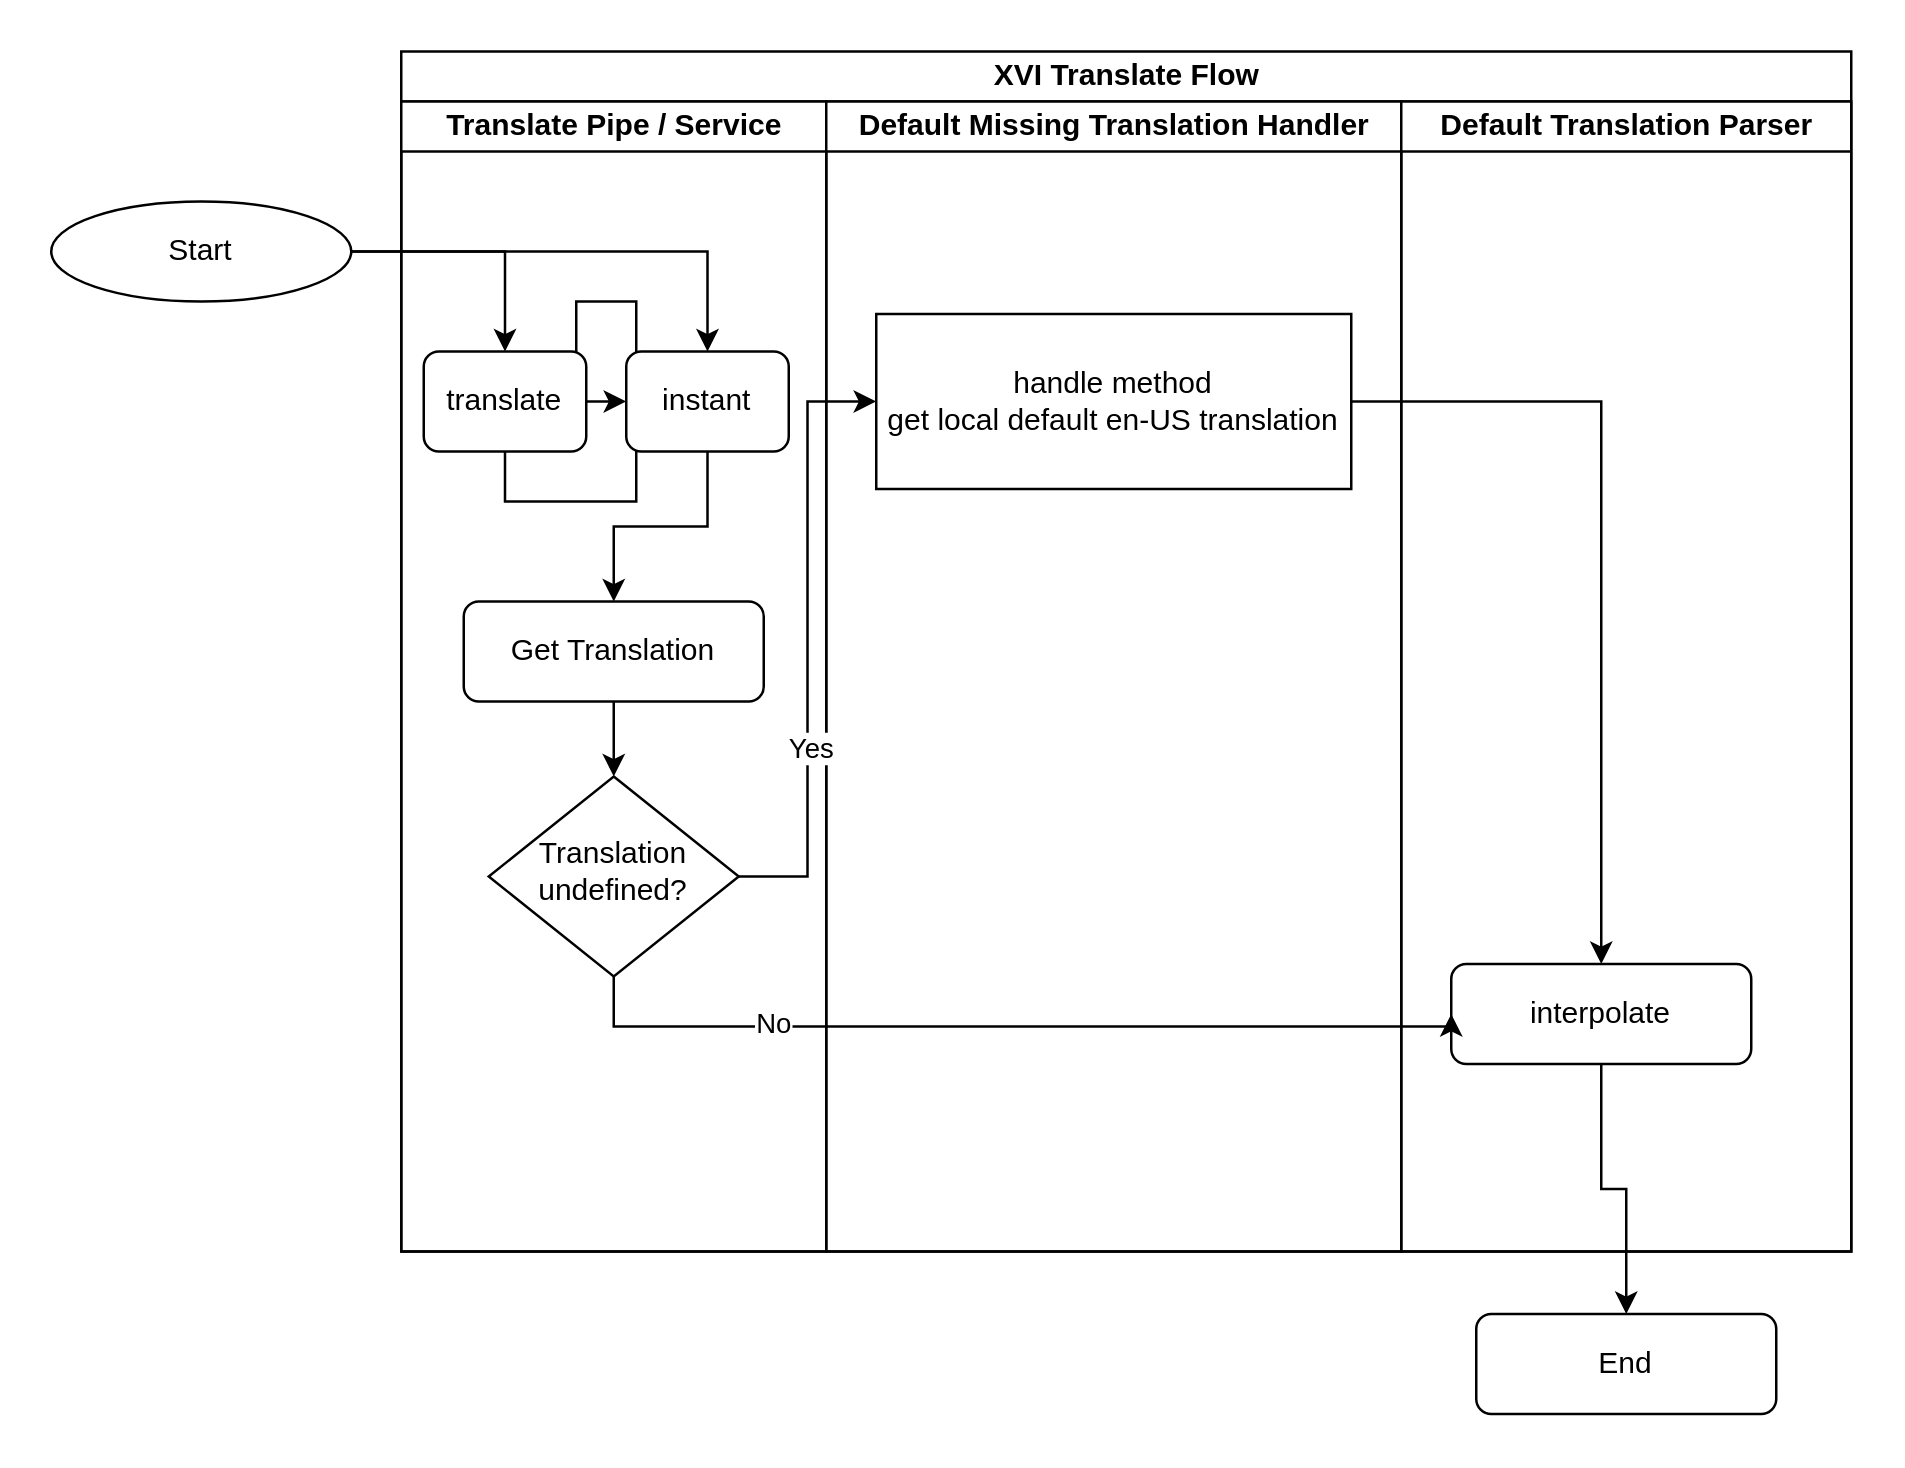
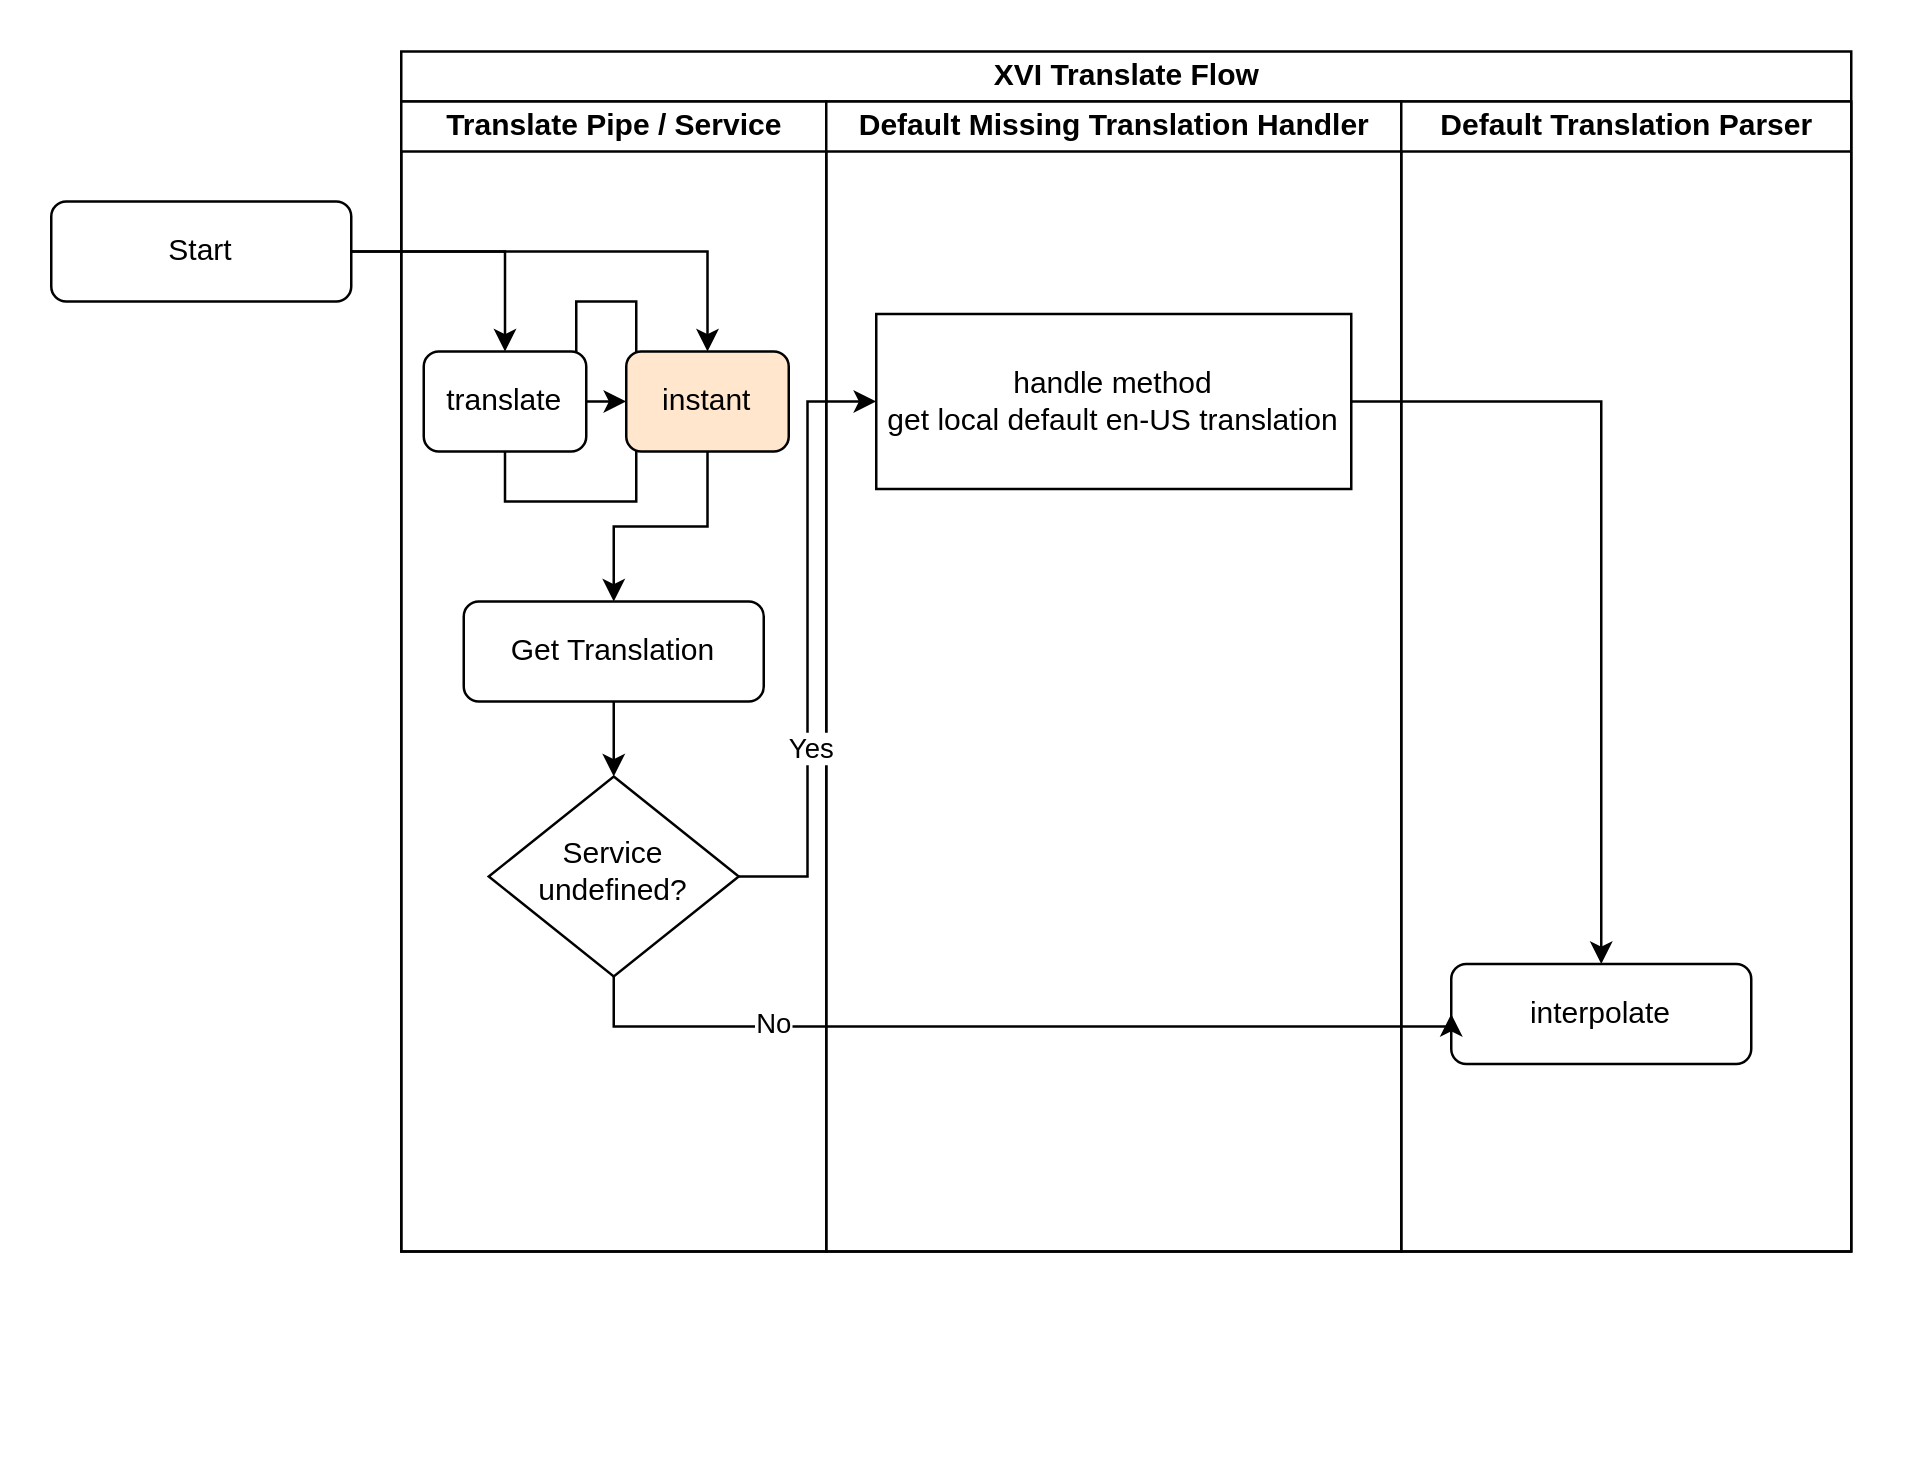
(201, 251) -> (201, 251)
(708, 401) -> (708, 401)
(614, 871) -> (614, 871)
(1601, 1168) -> none
(1626, 1364) -> none
